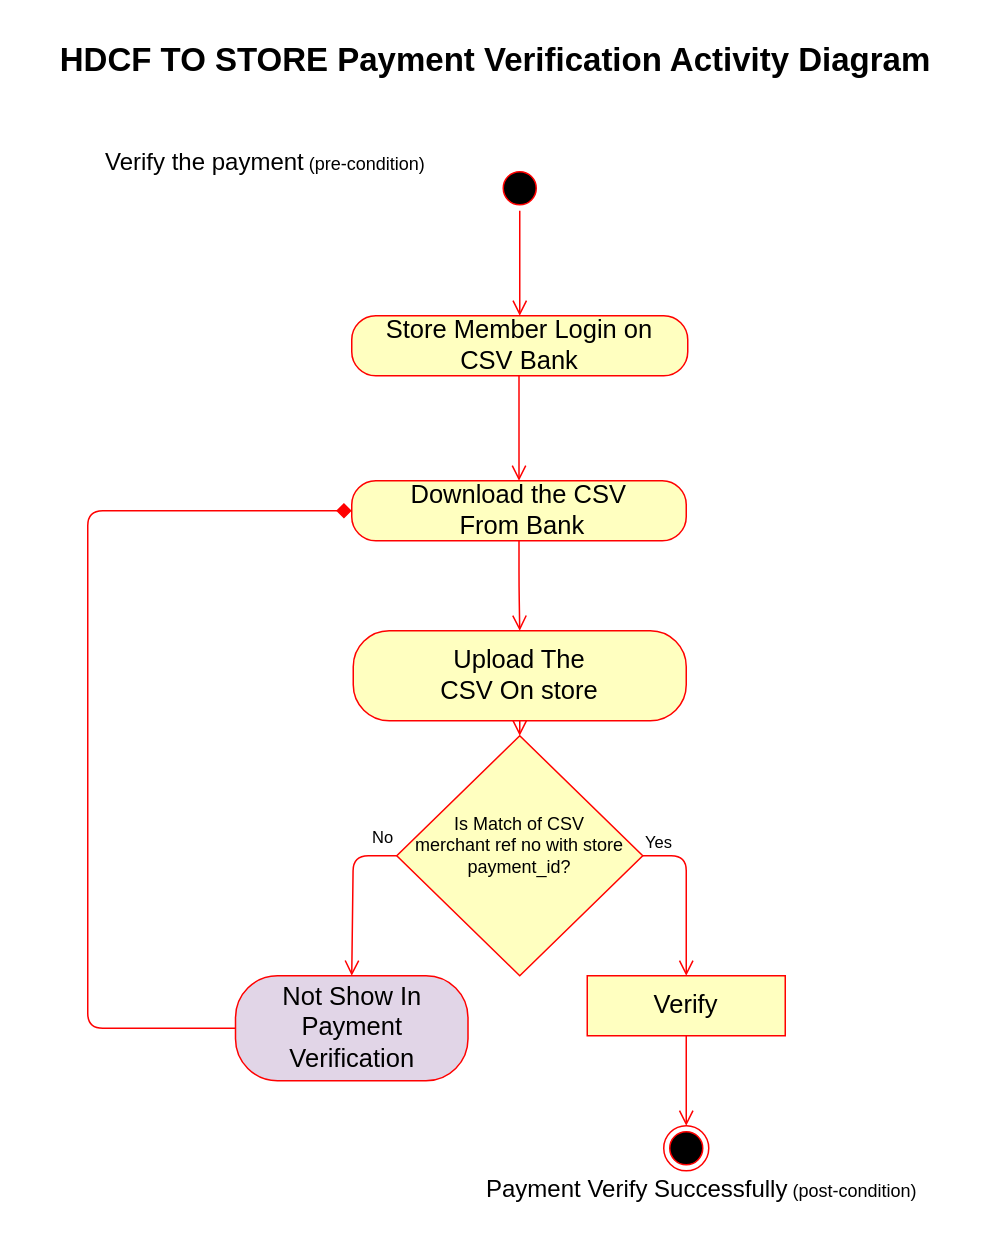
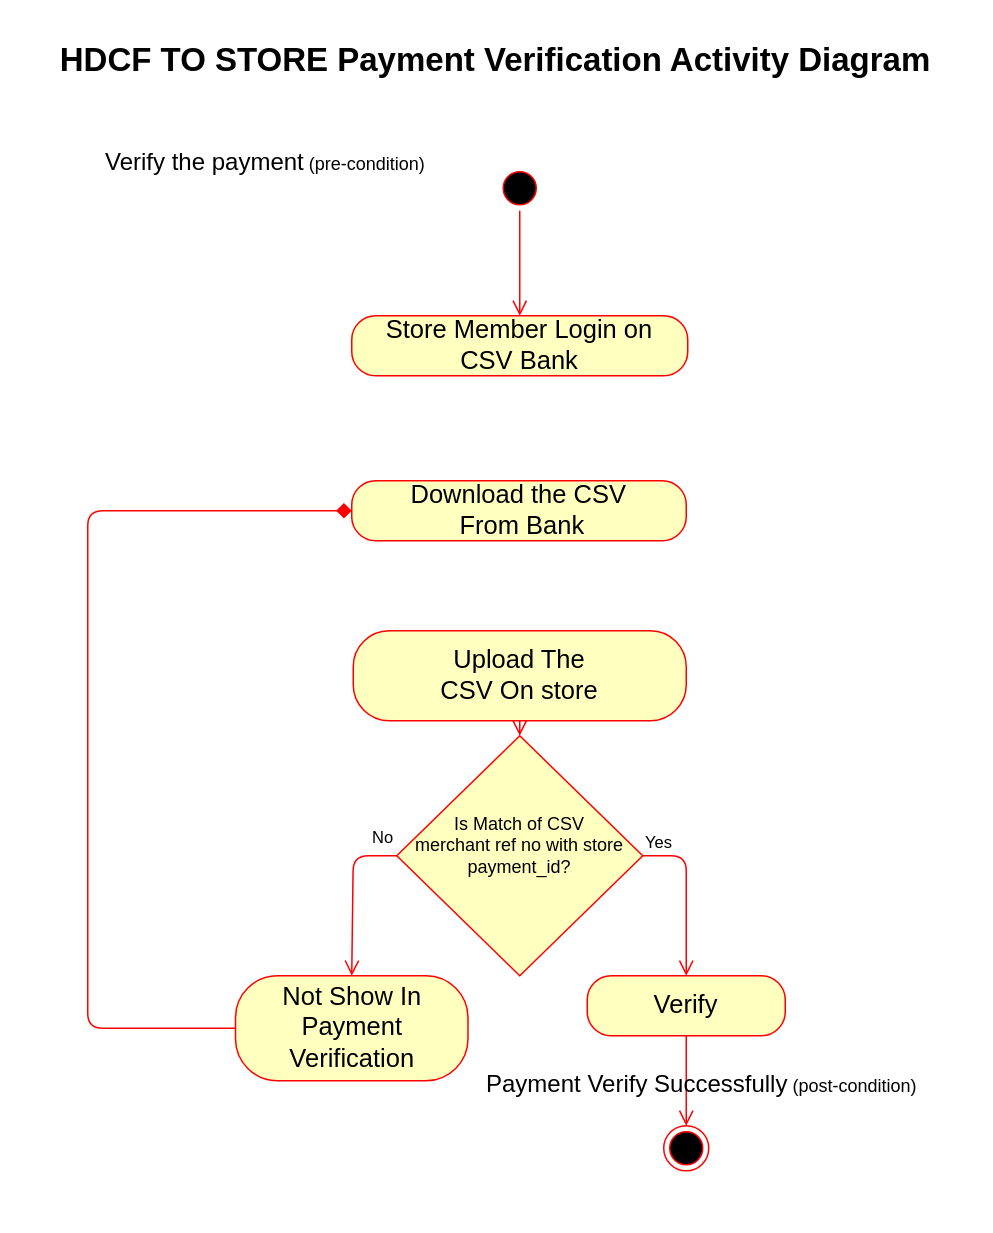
(519, 426) -> none
(519, 584) -> none
(686, 1006) -> (686, 1006)
(352, 1028) -> (352, 1028)
(709, 1186) -> (709, 1081)
